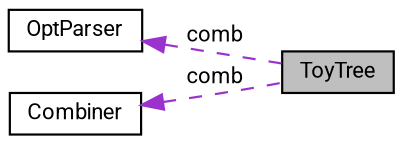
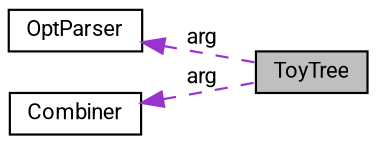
(212, 36) -> (199, 38)
(212, 78) -> (199, 78)
